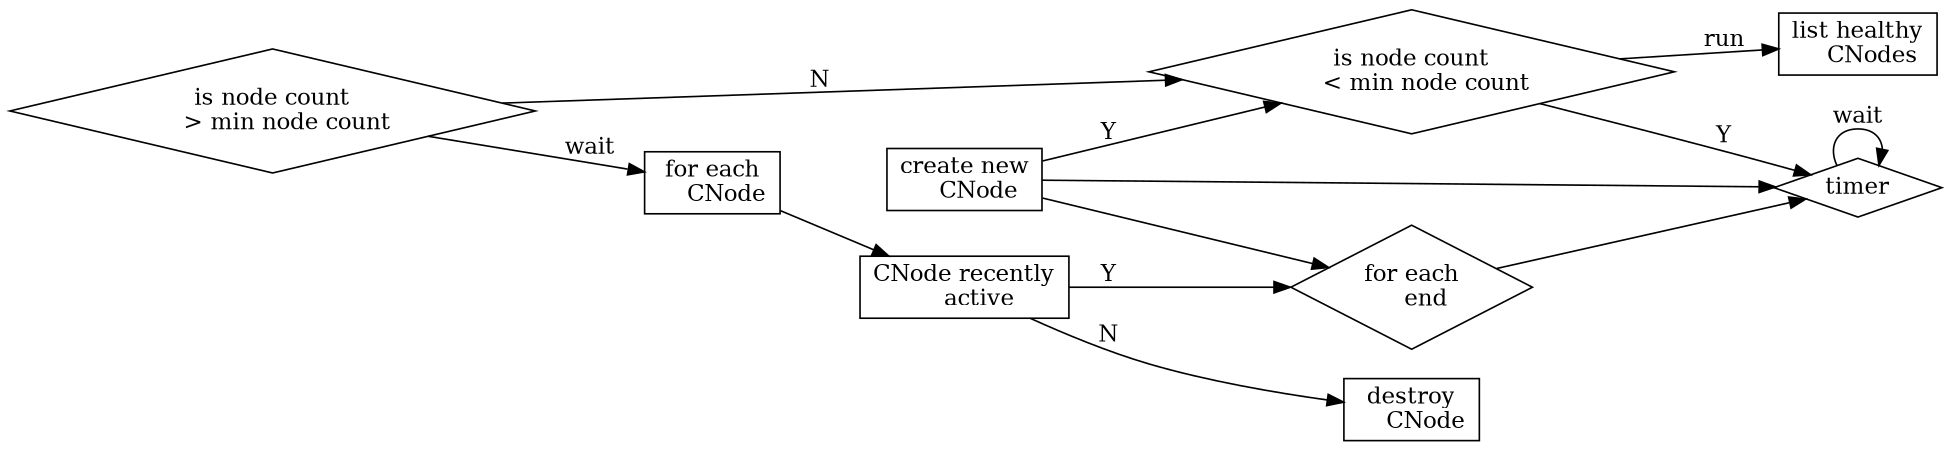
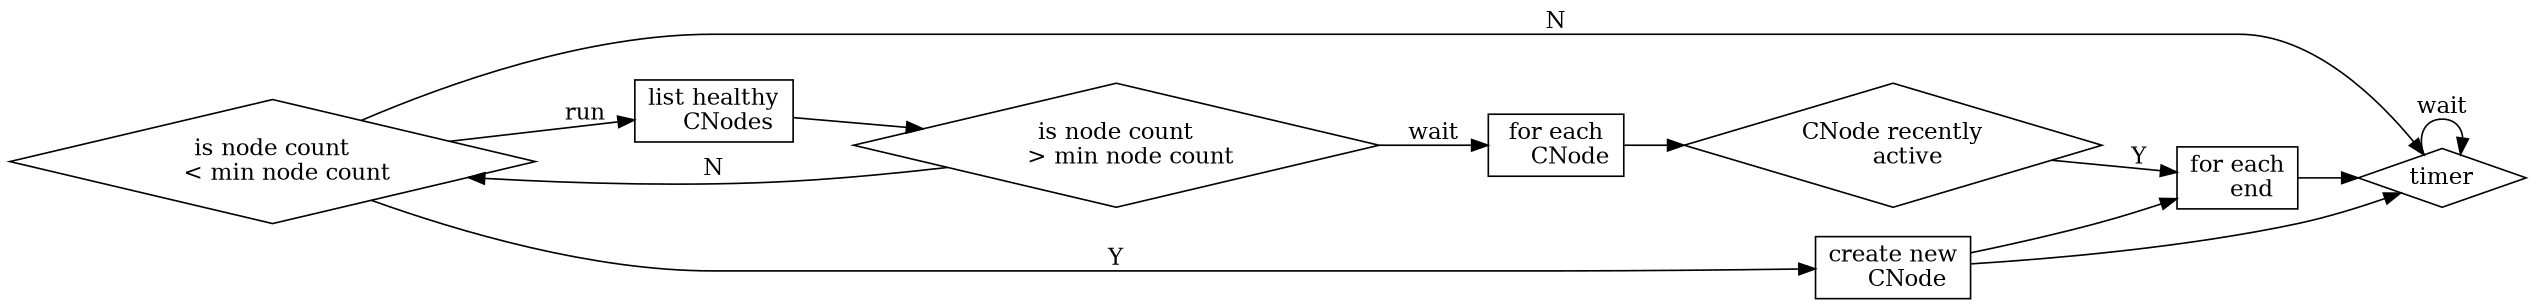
none -> (850, 122)
(1154, 134) -> (1081, 271)
(1724, 136) -> (1556, 22)
(964, 287) -> (1893, 145)
(1412, 287) -> (2237, 178)
(1412, 410) -> none
